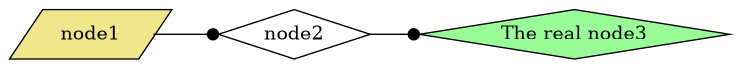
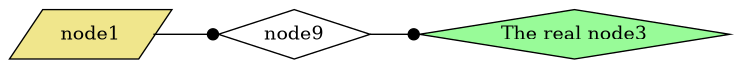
(294, 34) -> (294, 34)
